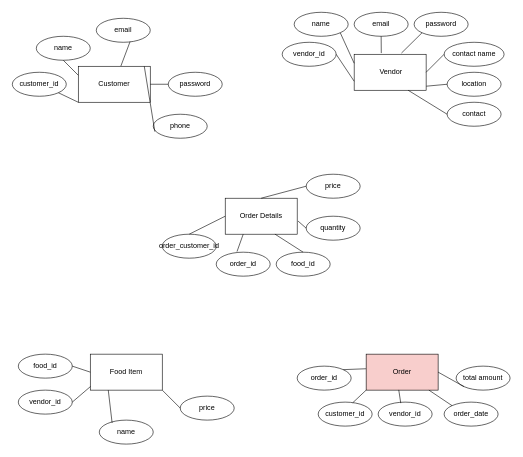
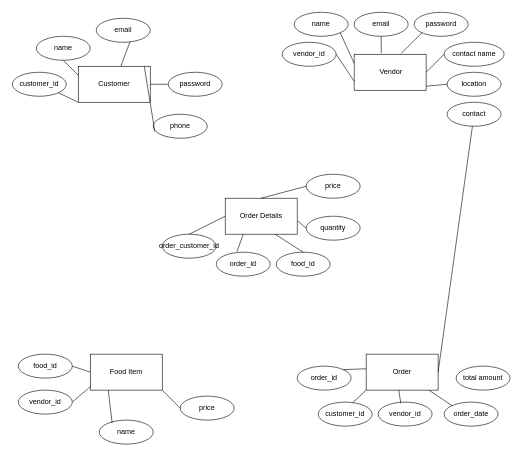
(427, 102) -> none
(402, 372) -> (402, 372)
(449, 378) -> (455, 249)
